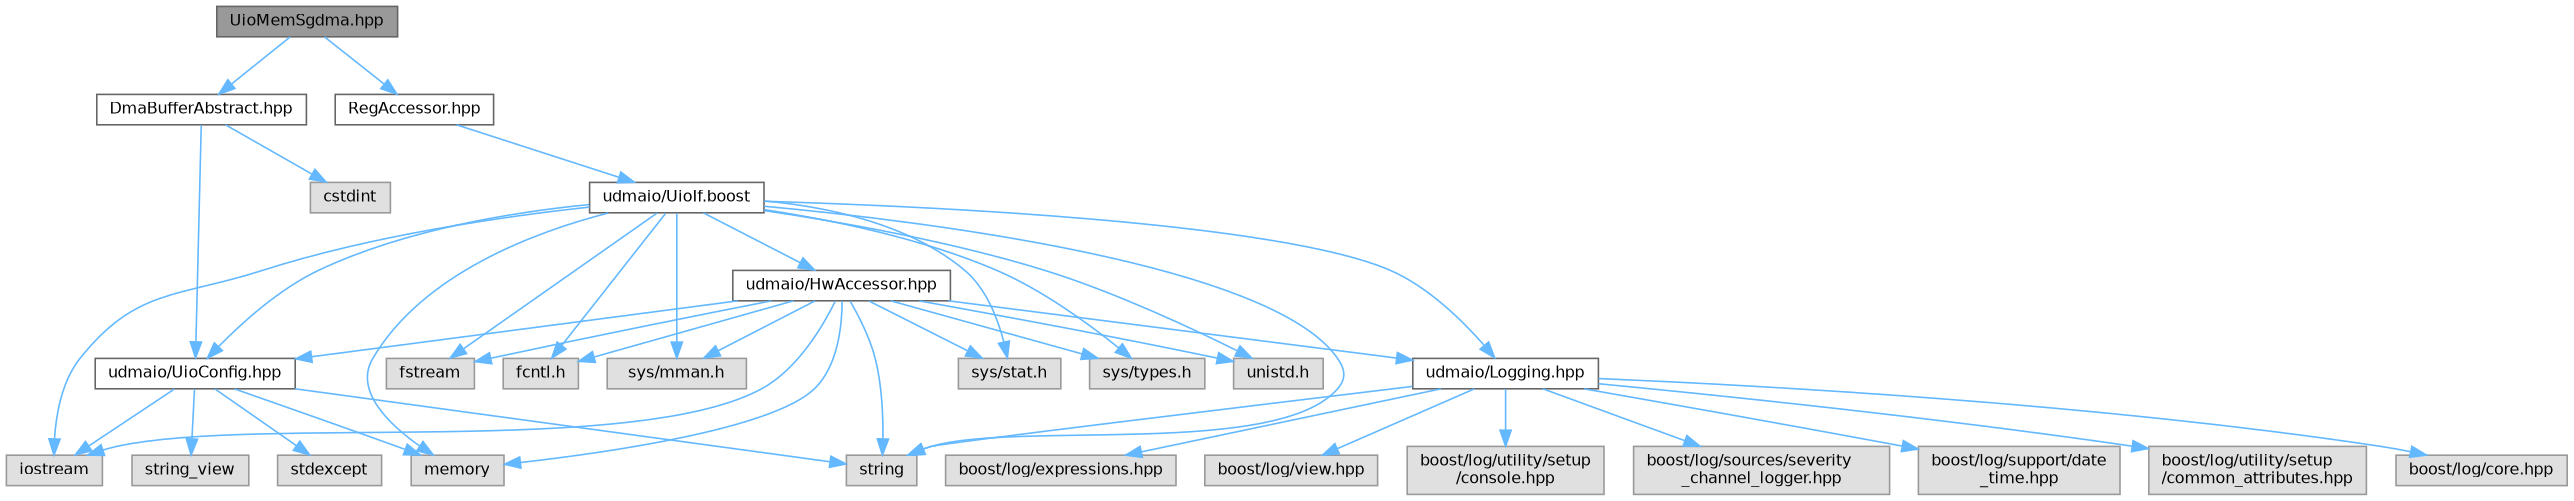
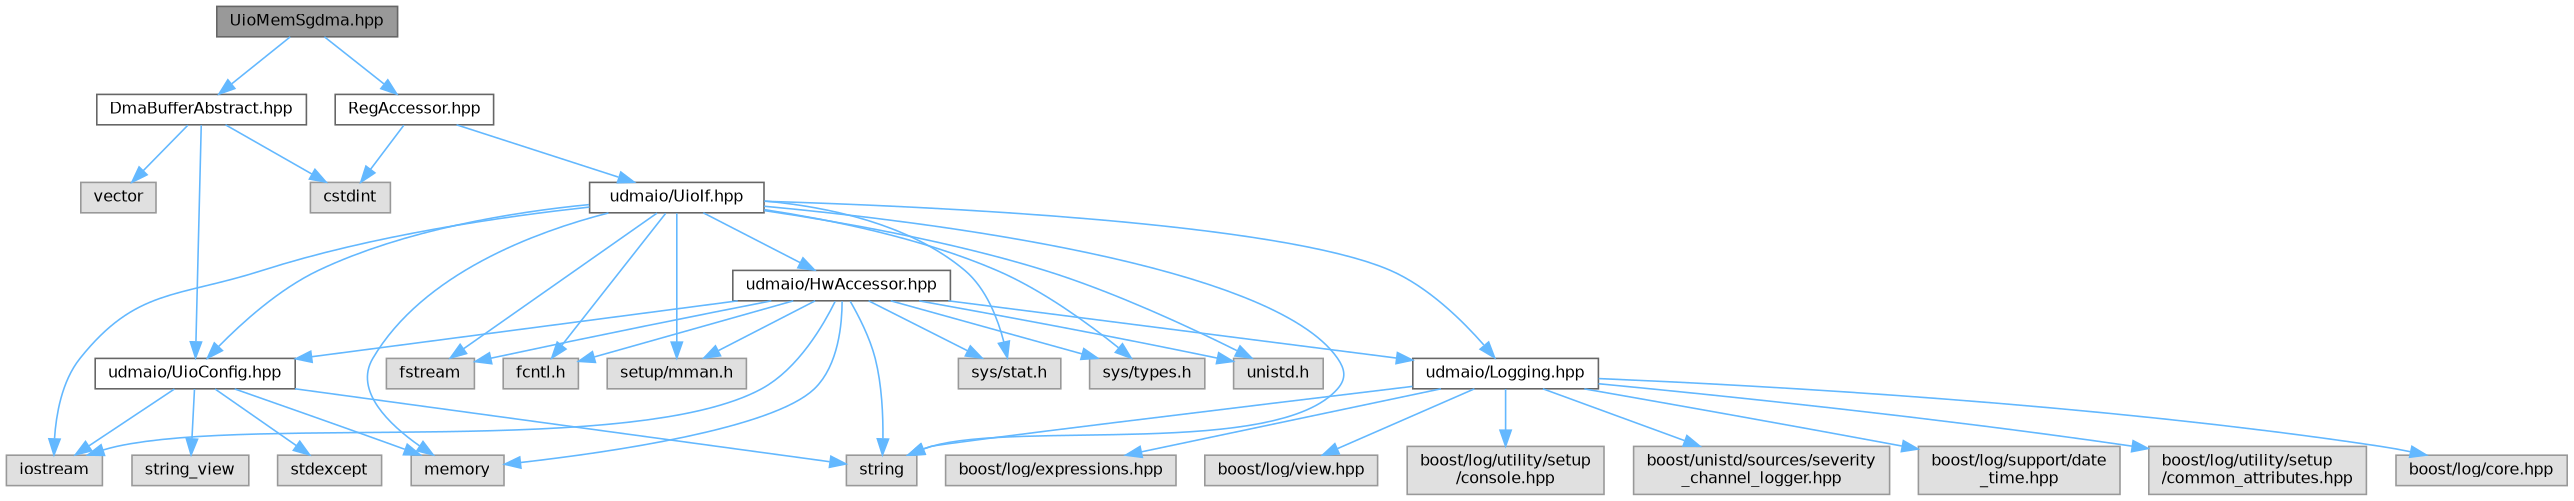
none -> (387, 147)
none -> (118, 198)
(677, 198) -> (677, 198)
(677, 374) -> (677, 374)
(1762, 470) -> (1762, 470)
